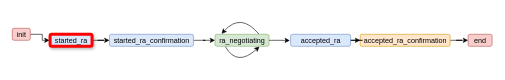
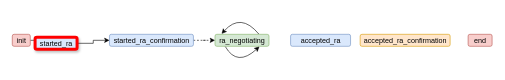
(21, 34) -> (21, 40)
(71, 40) -> (56, 43)
(204, 40) -> (204, 40)
(283, 40) -> none
(358, 40) -> none
(459, 40) -> none
